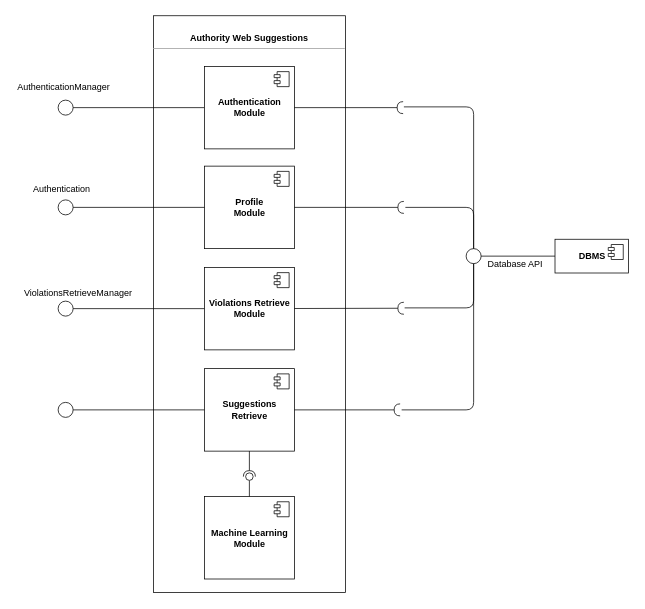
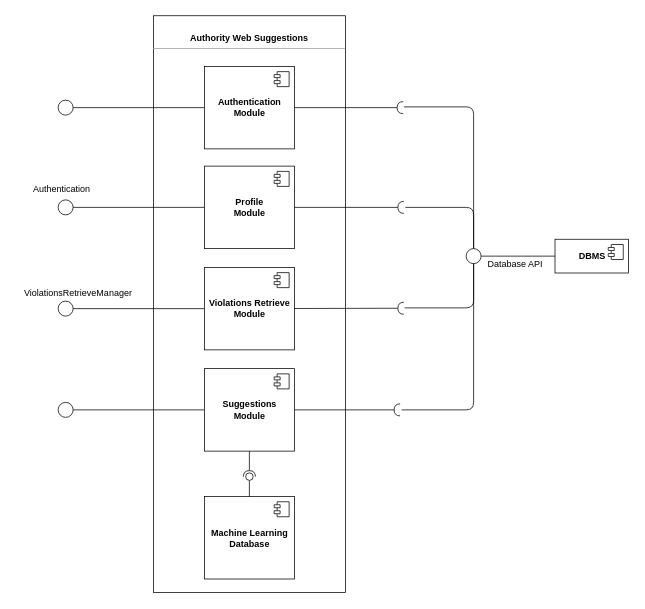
(66, 85) -> none
(250, 410) -> (250, 410)
(250, 538) -> (250, 538)
